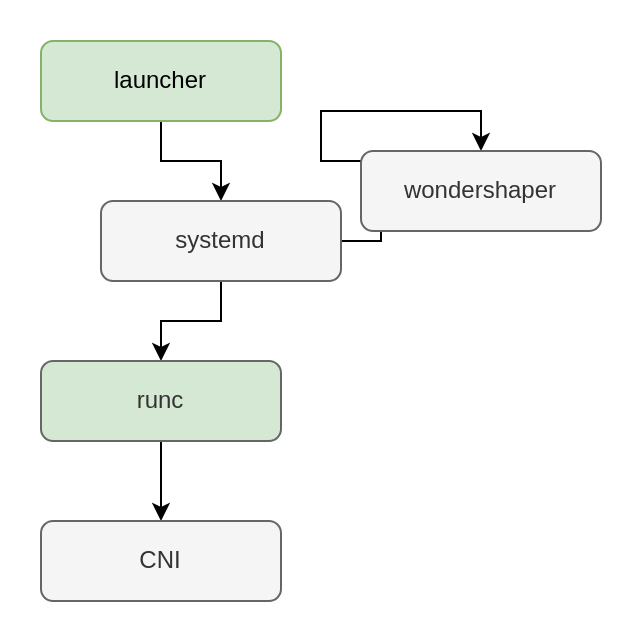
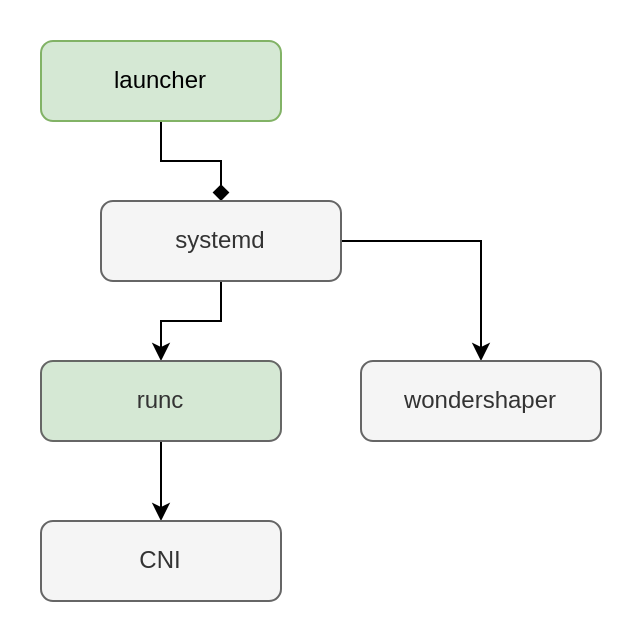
(221, 186) -> (221, 185)
(481, 191) -> (481, 401)
